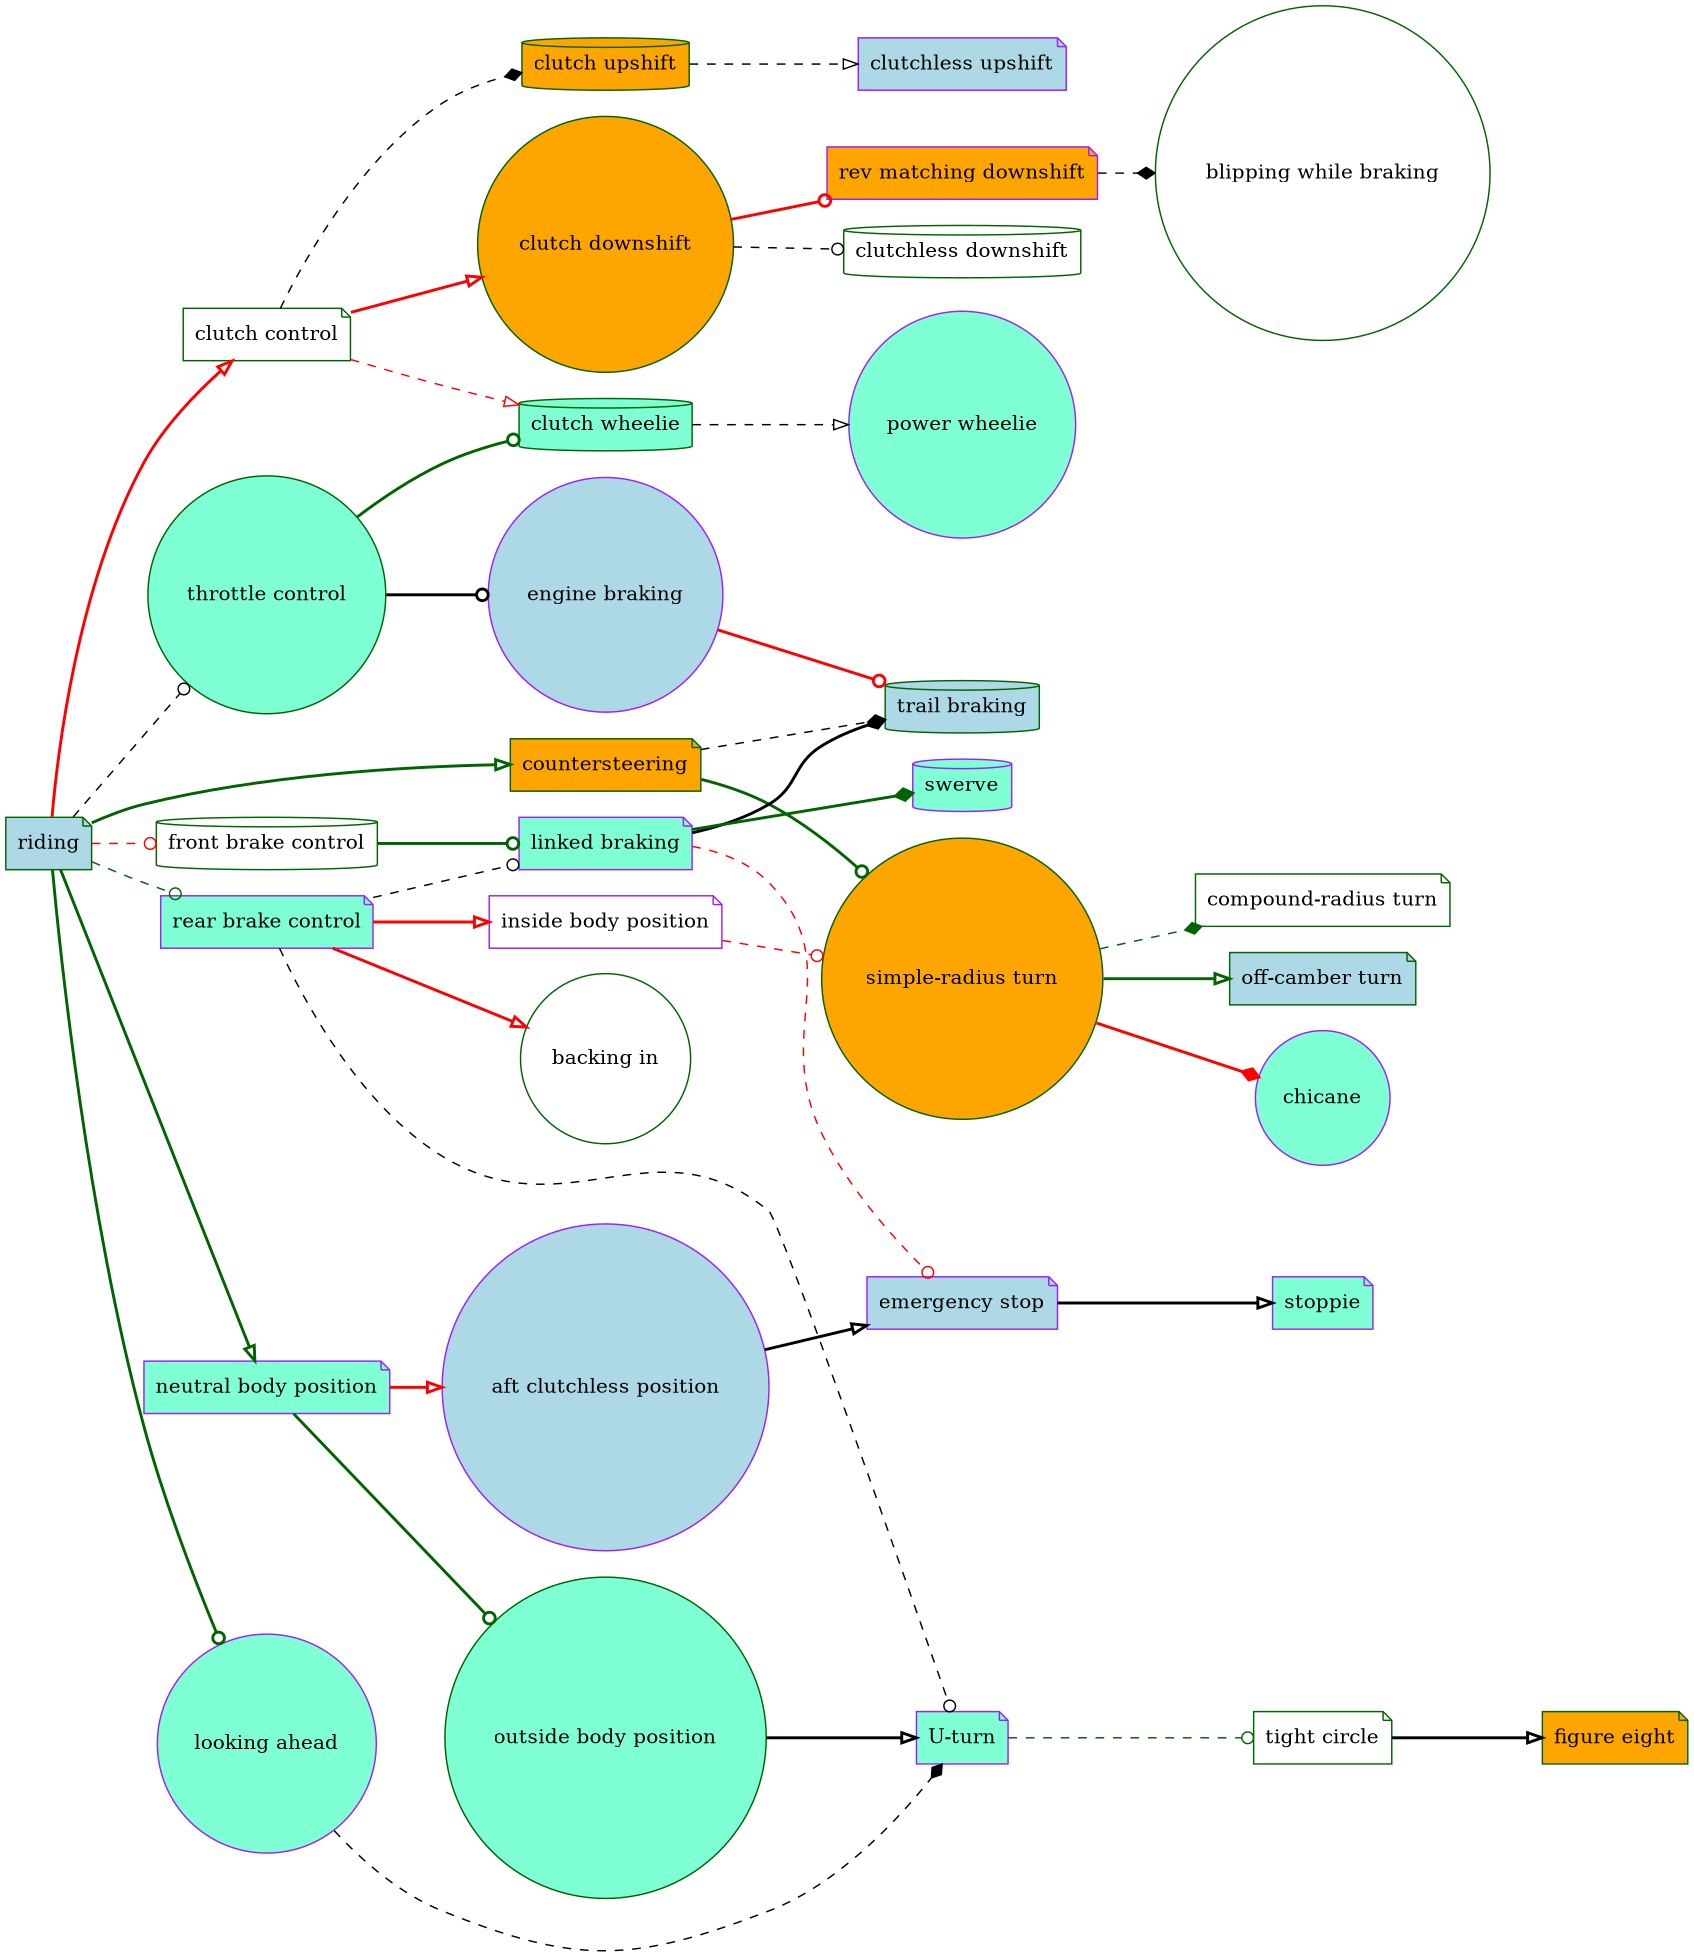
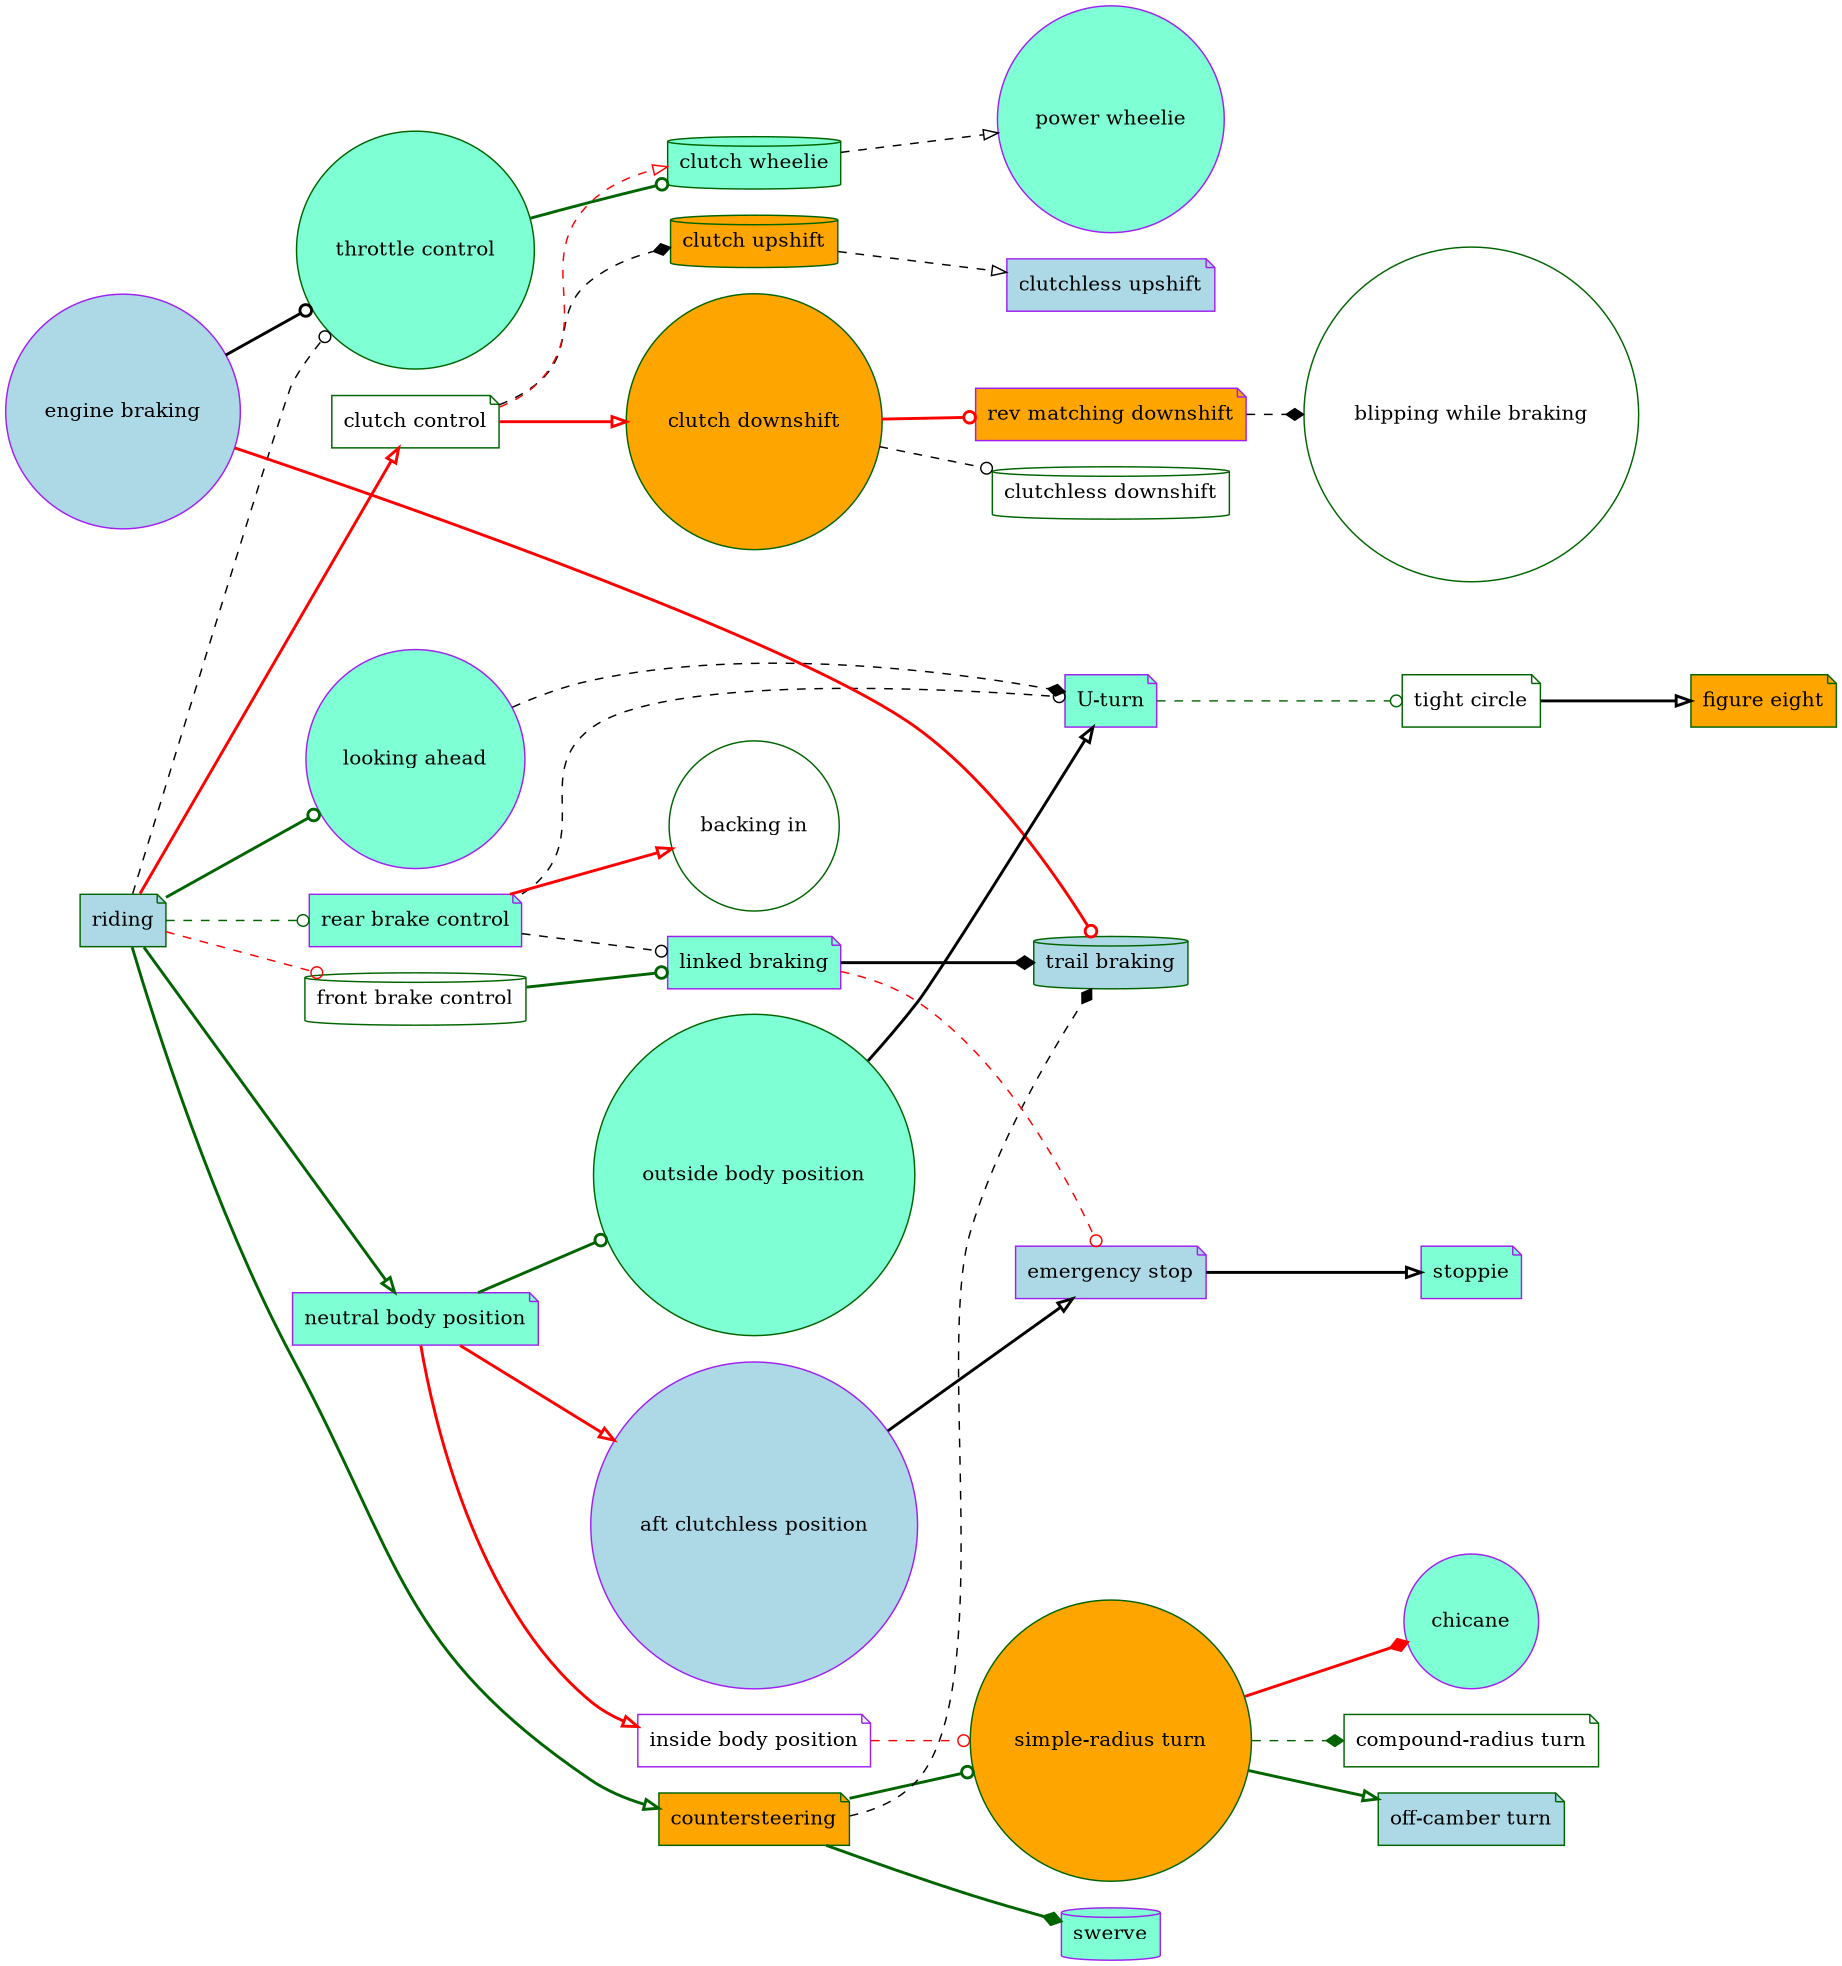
(431, 595) -> (263, 334)
(804, 811) -> (934, 1883)
(424, 922) -> (485, 1556)
